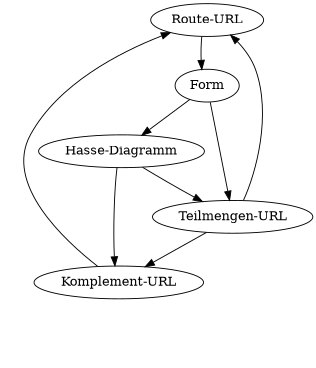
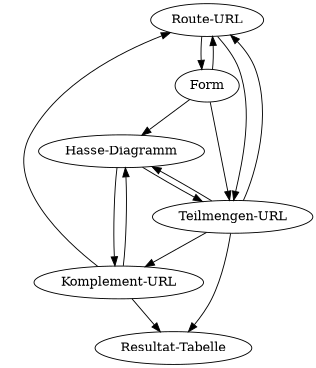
none -> (213, 58)
none -> (246, 111)
none -> (186, 186)
none -> (126, 222)
none -> (173, 348)
